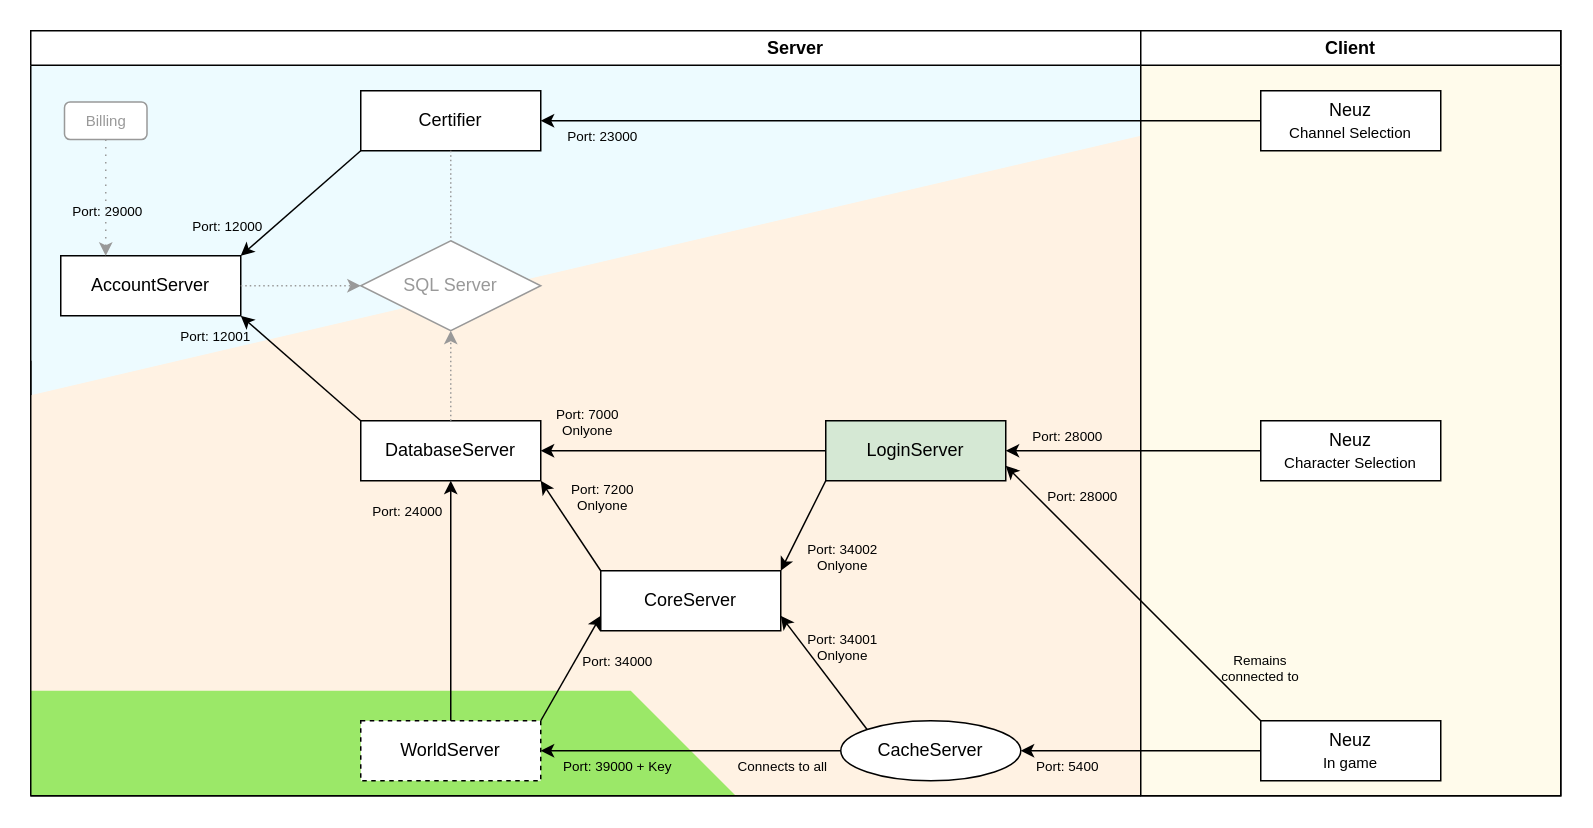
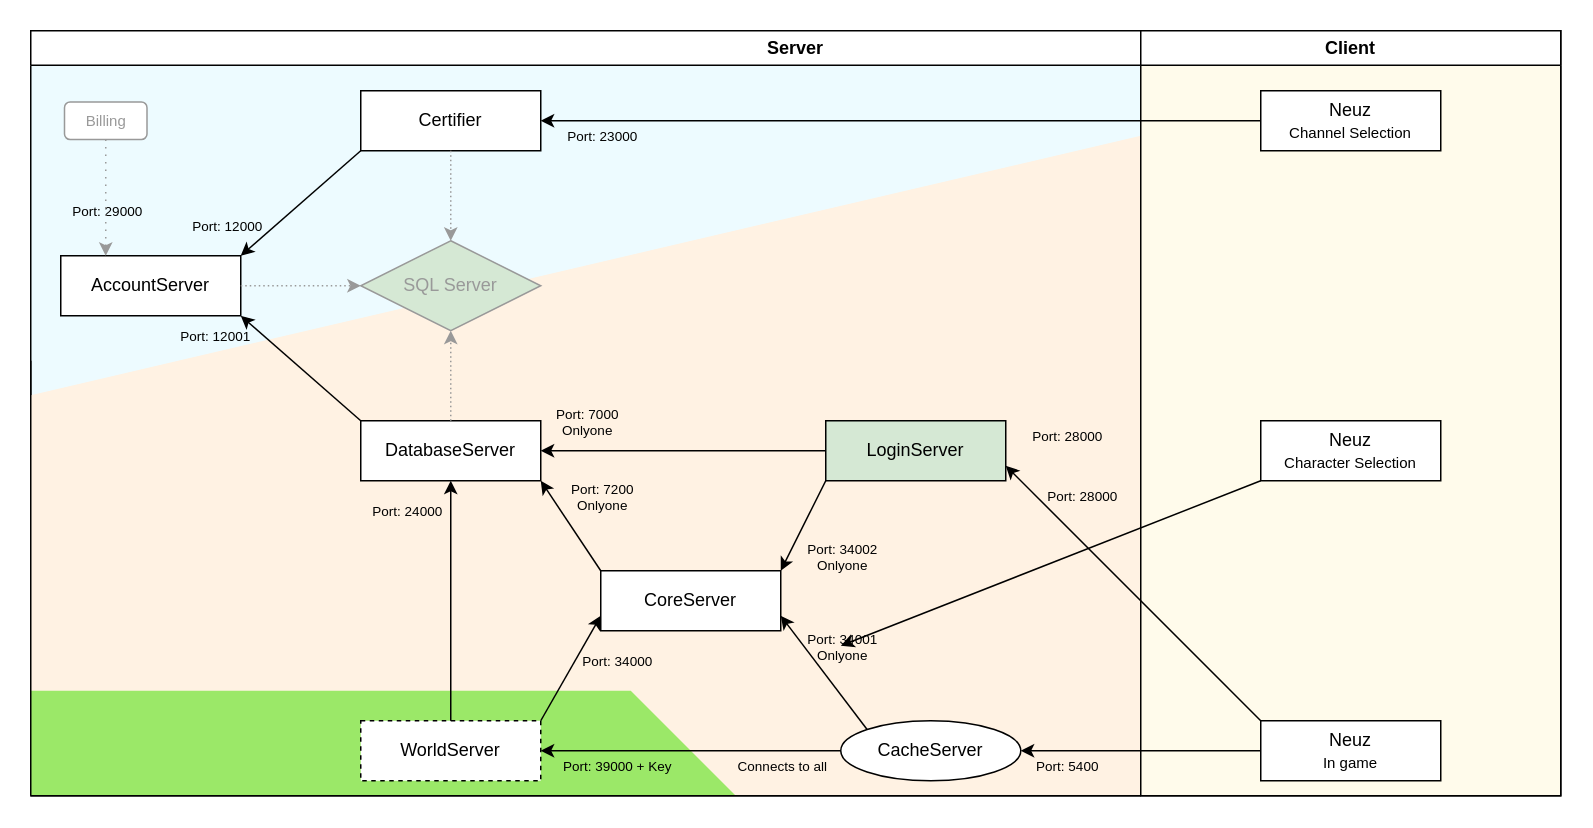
(451, 234) -> (451, 229)
(451, 286) -> (451, 286)
(1139, 451) -> (1056, 561)
(1261, 668) -> none
